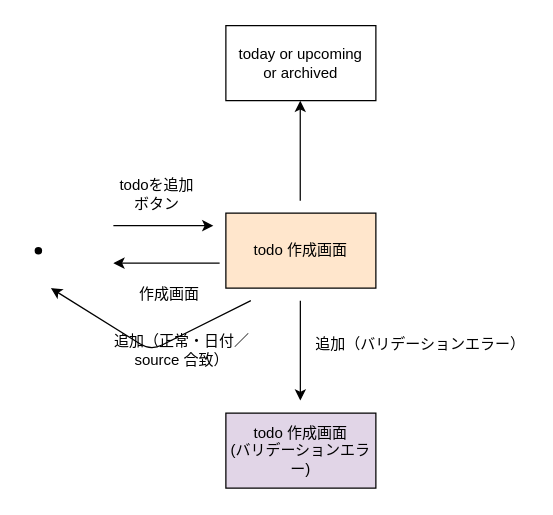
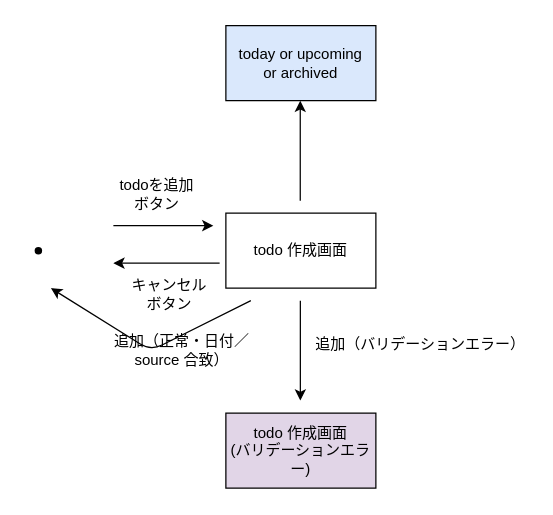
(301, 63) -> (301, 63)
(301, 251) -> (301, 251)
(169, 294) -> (169, 294)
